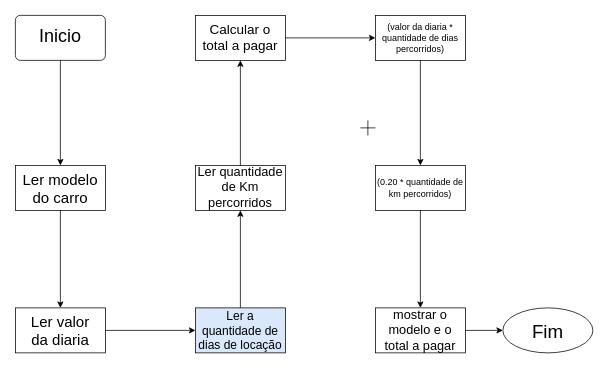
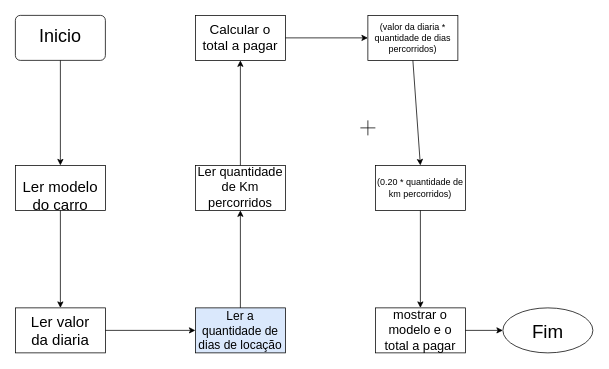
(420, 38) -> (413, 38)
(60, 188) -> (60, 195)
